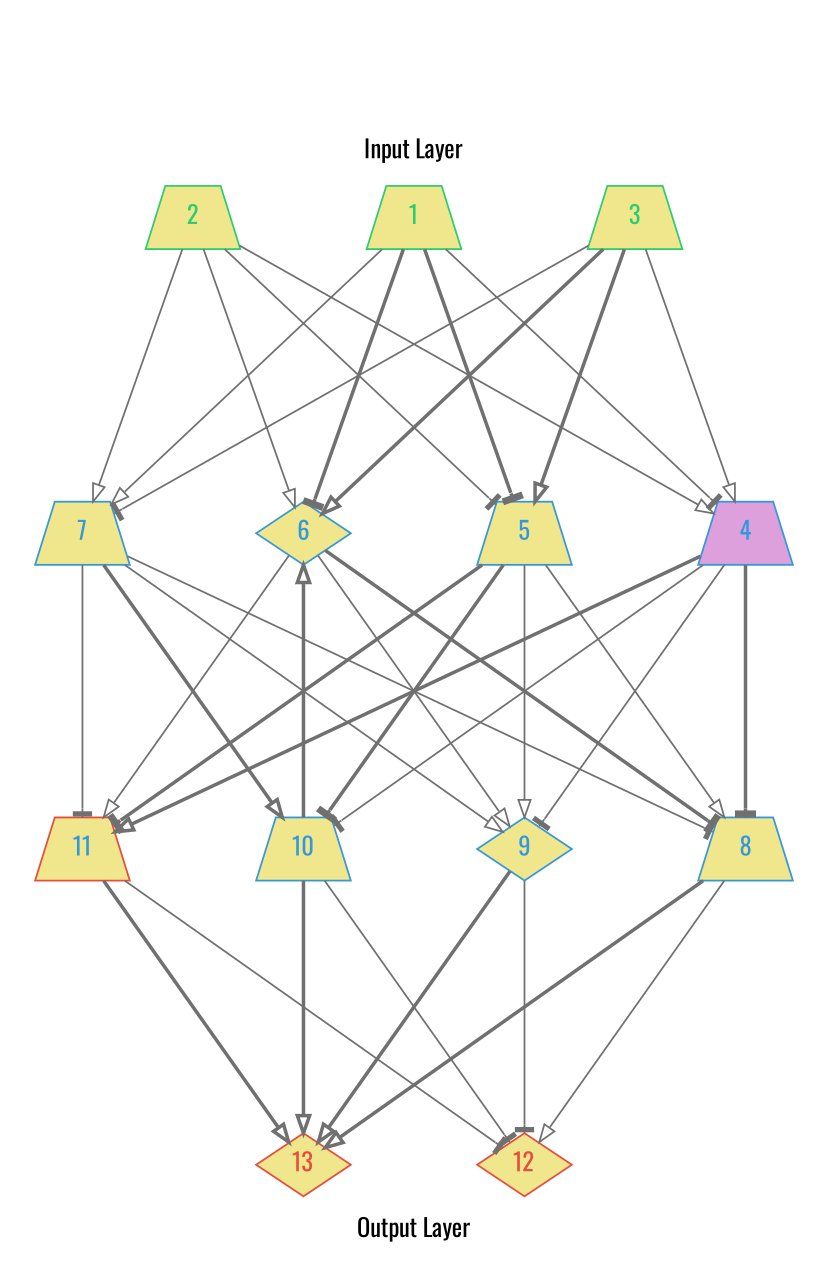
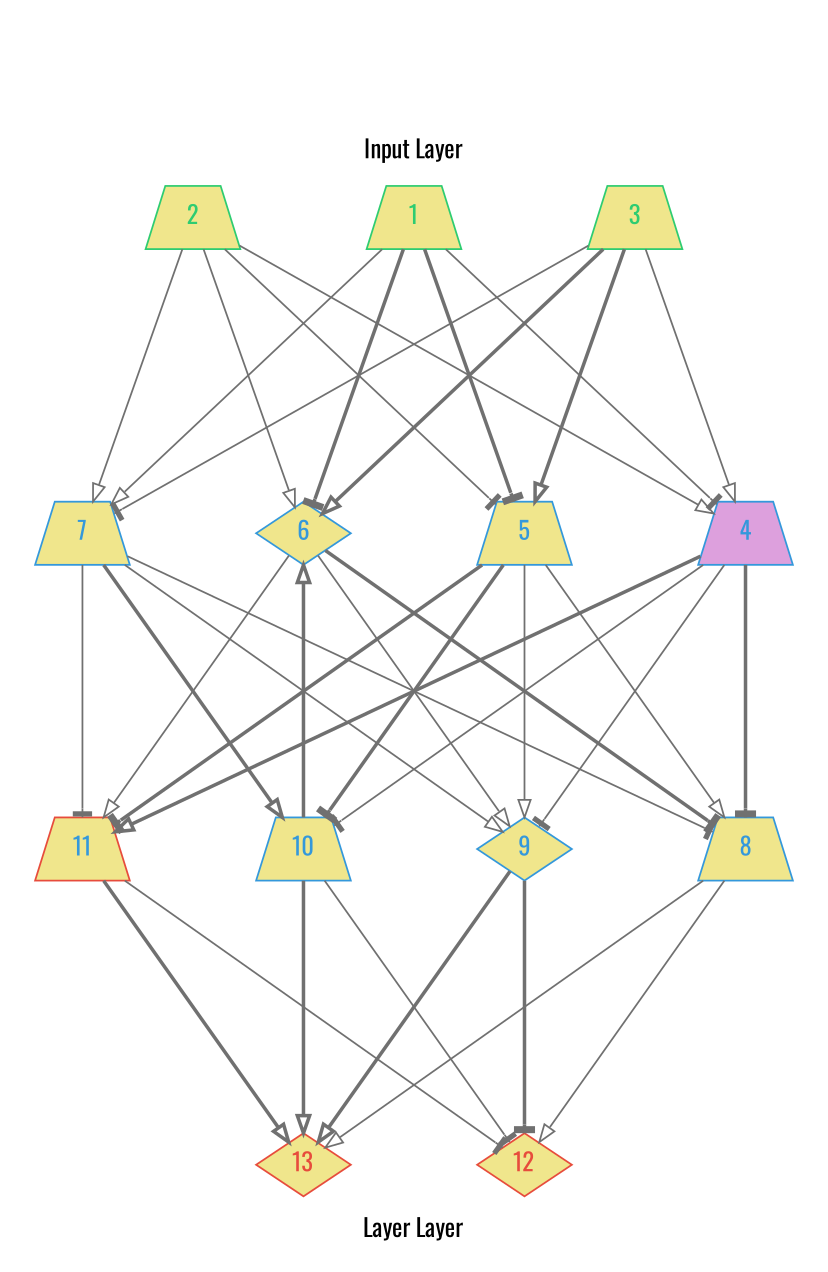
(524, 990) -> (524, 990)
(512, 1015) -> (512, 1015)
(414, 1231) -> (414, 1231)
